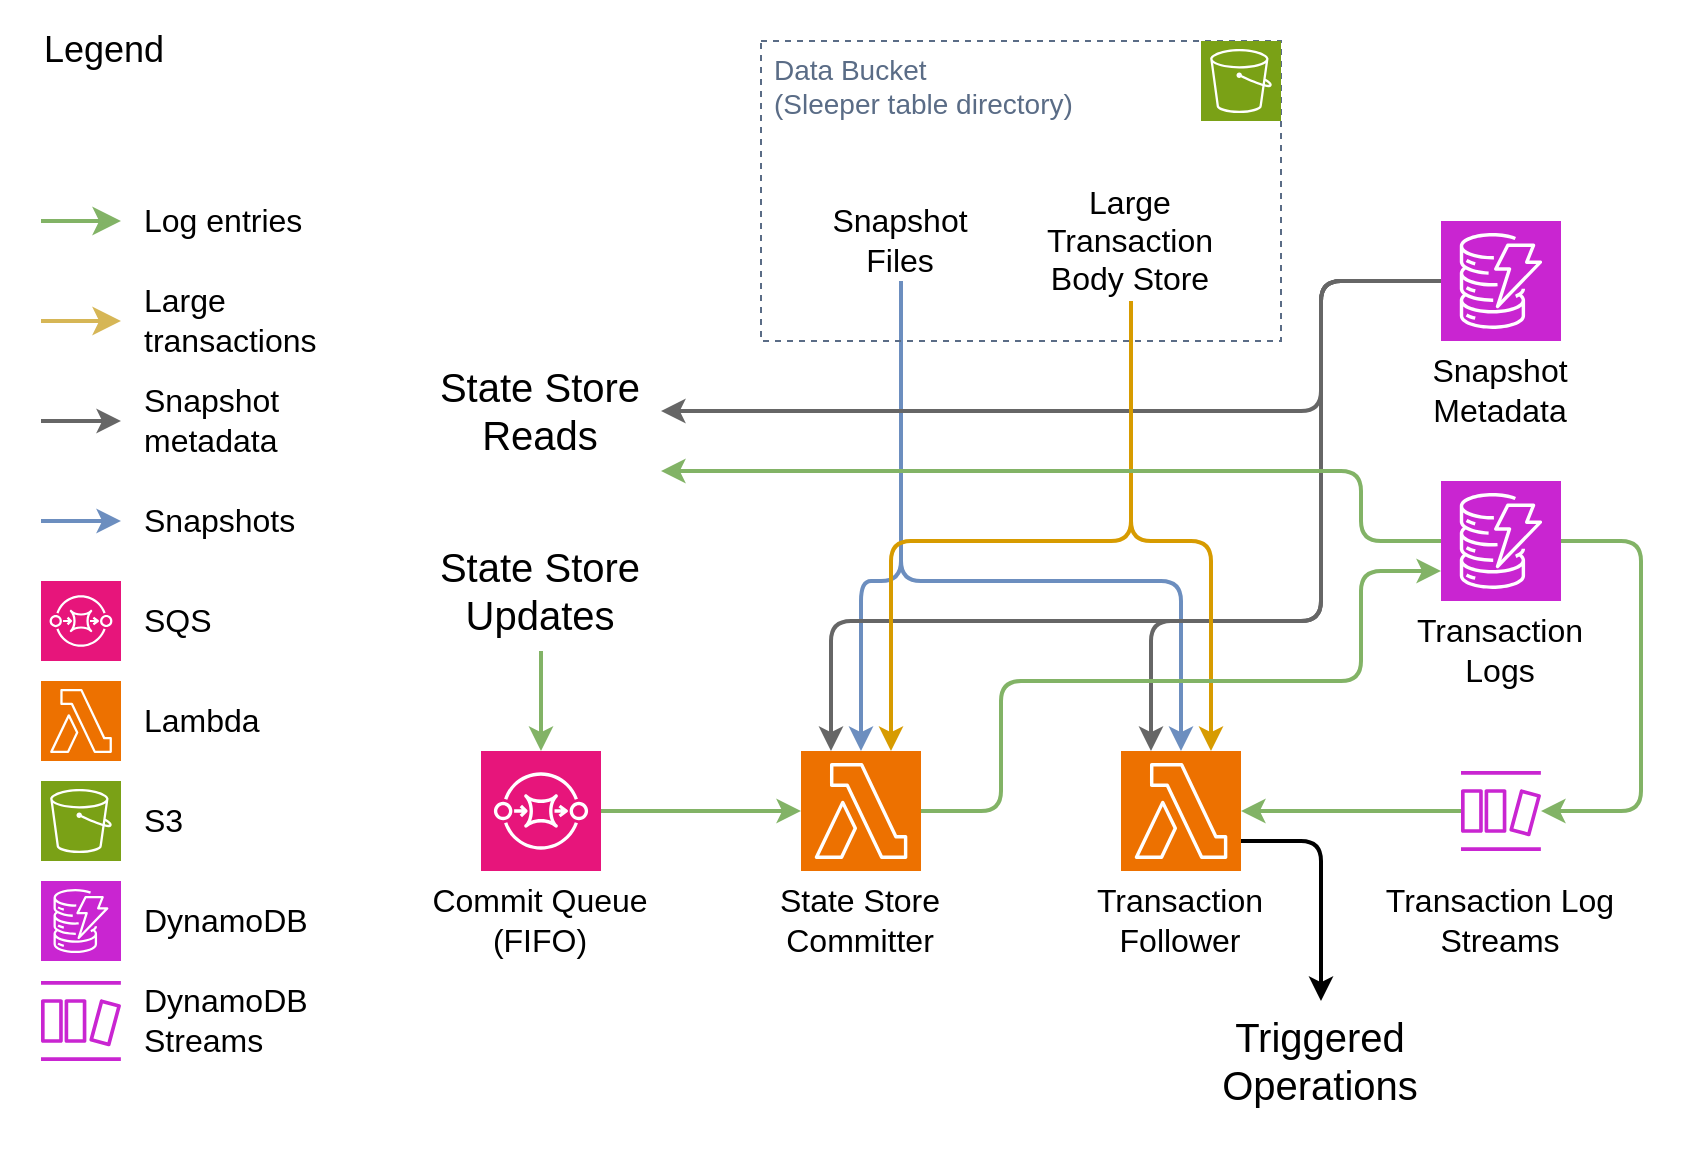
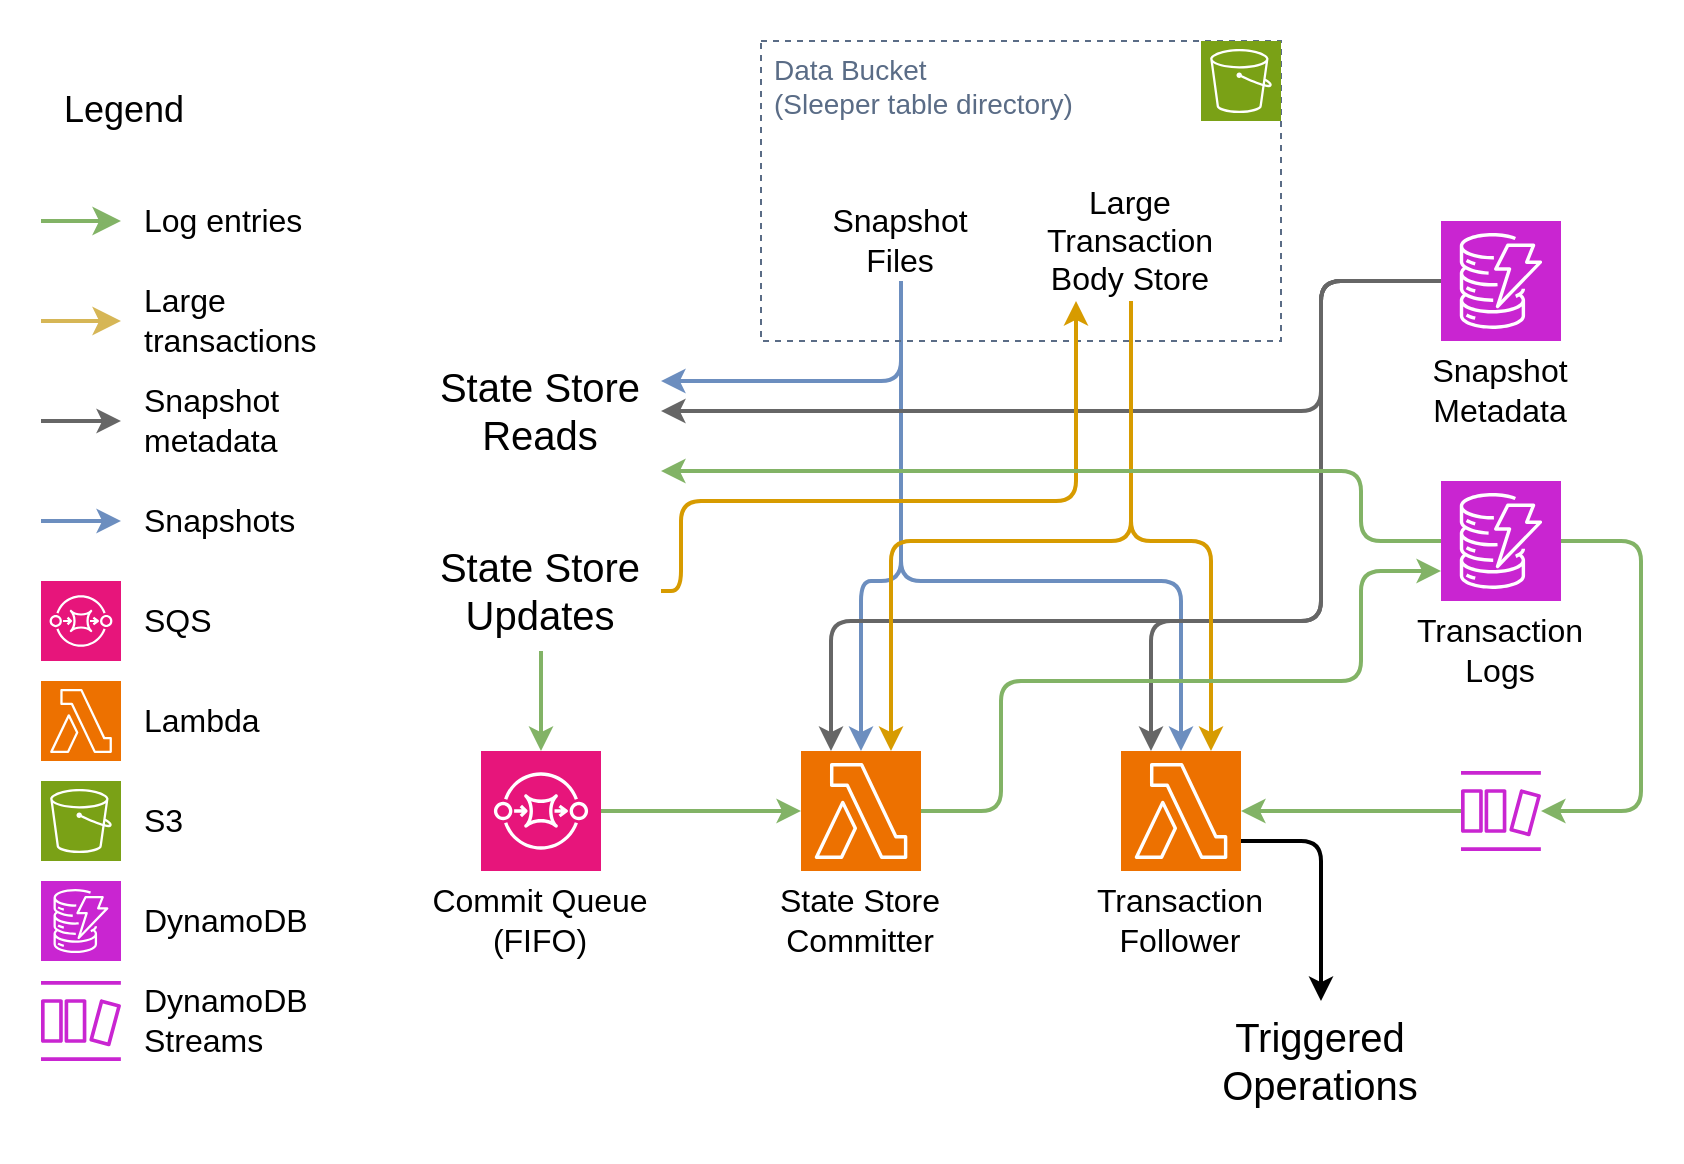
(101, 51) -> (121, 111)
none -> (788, 381)
none -> (920, 501)
(1501, 921) -> none
